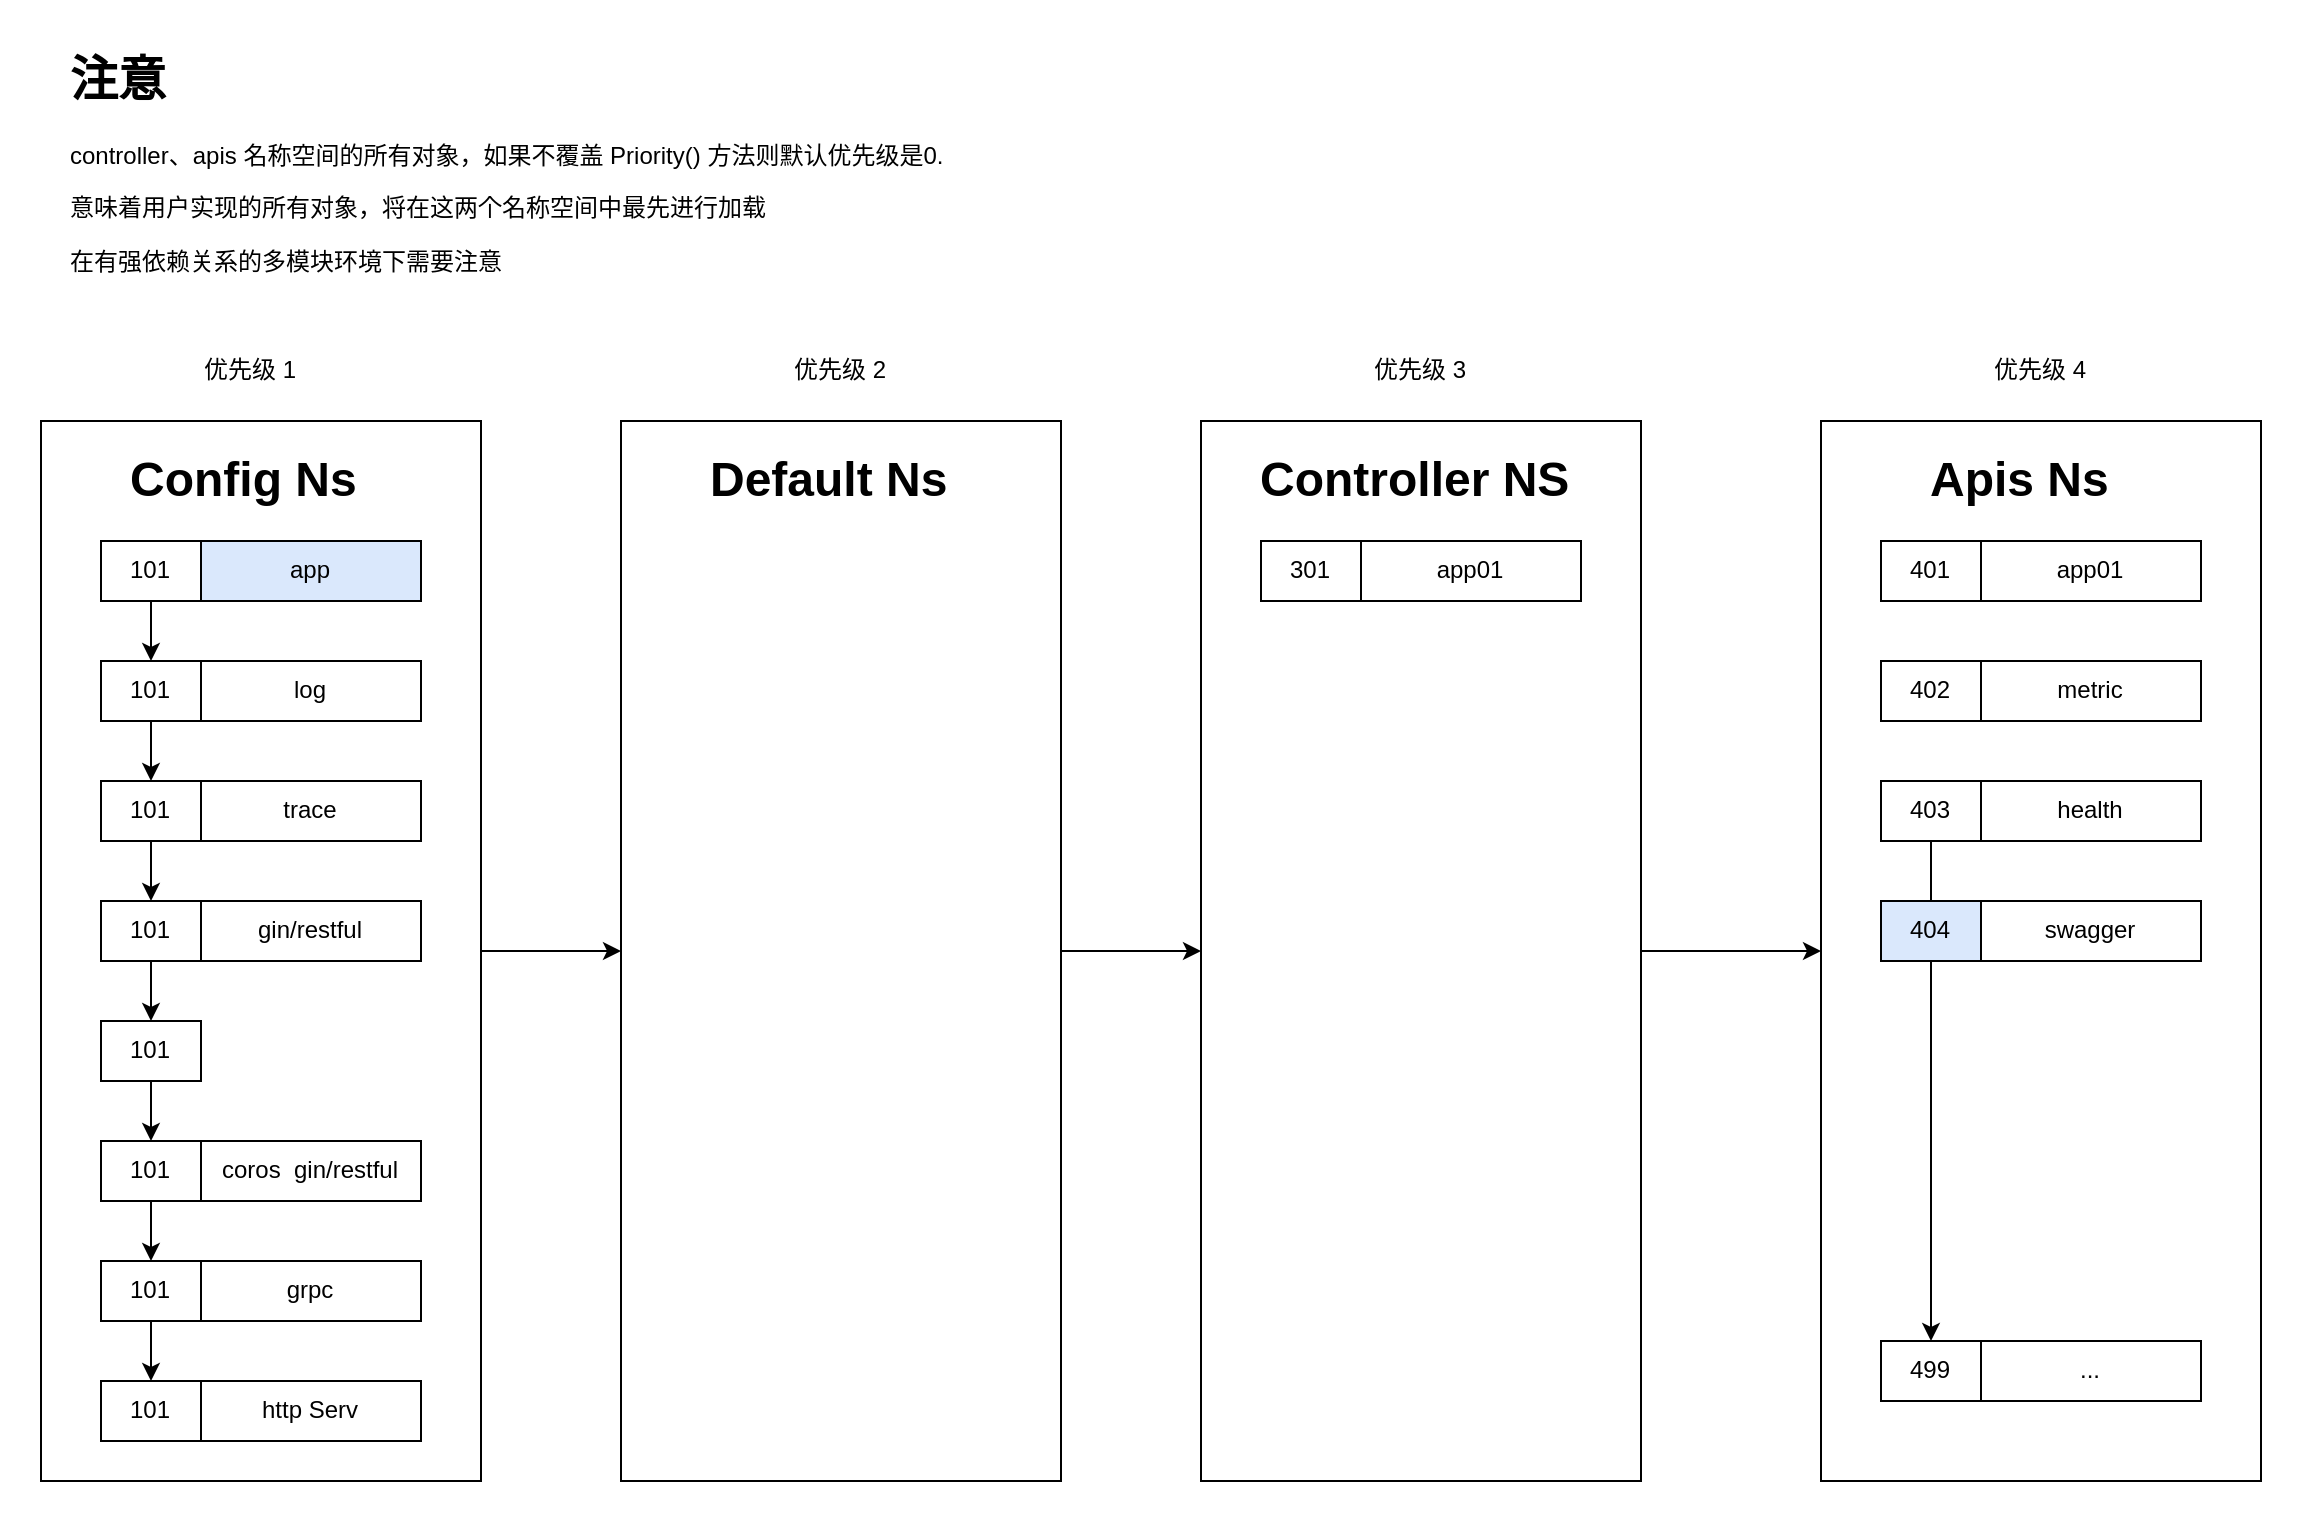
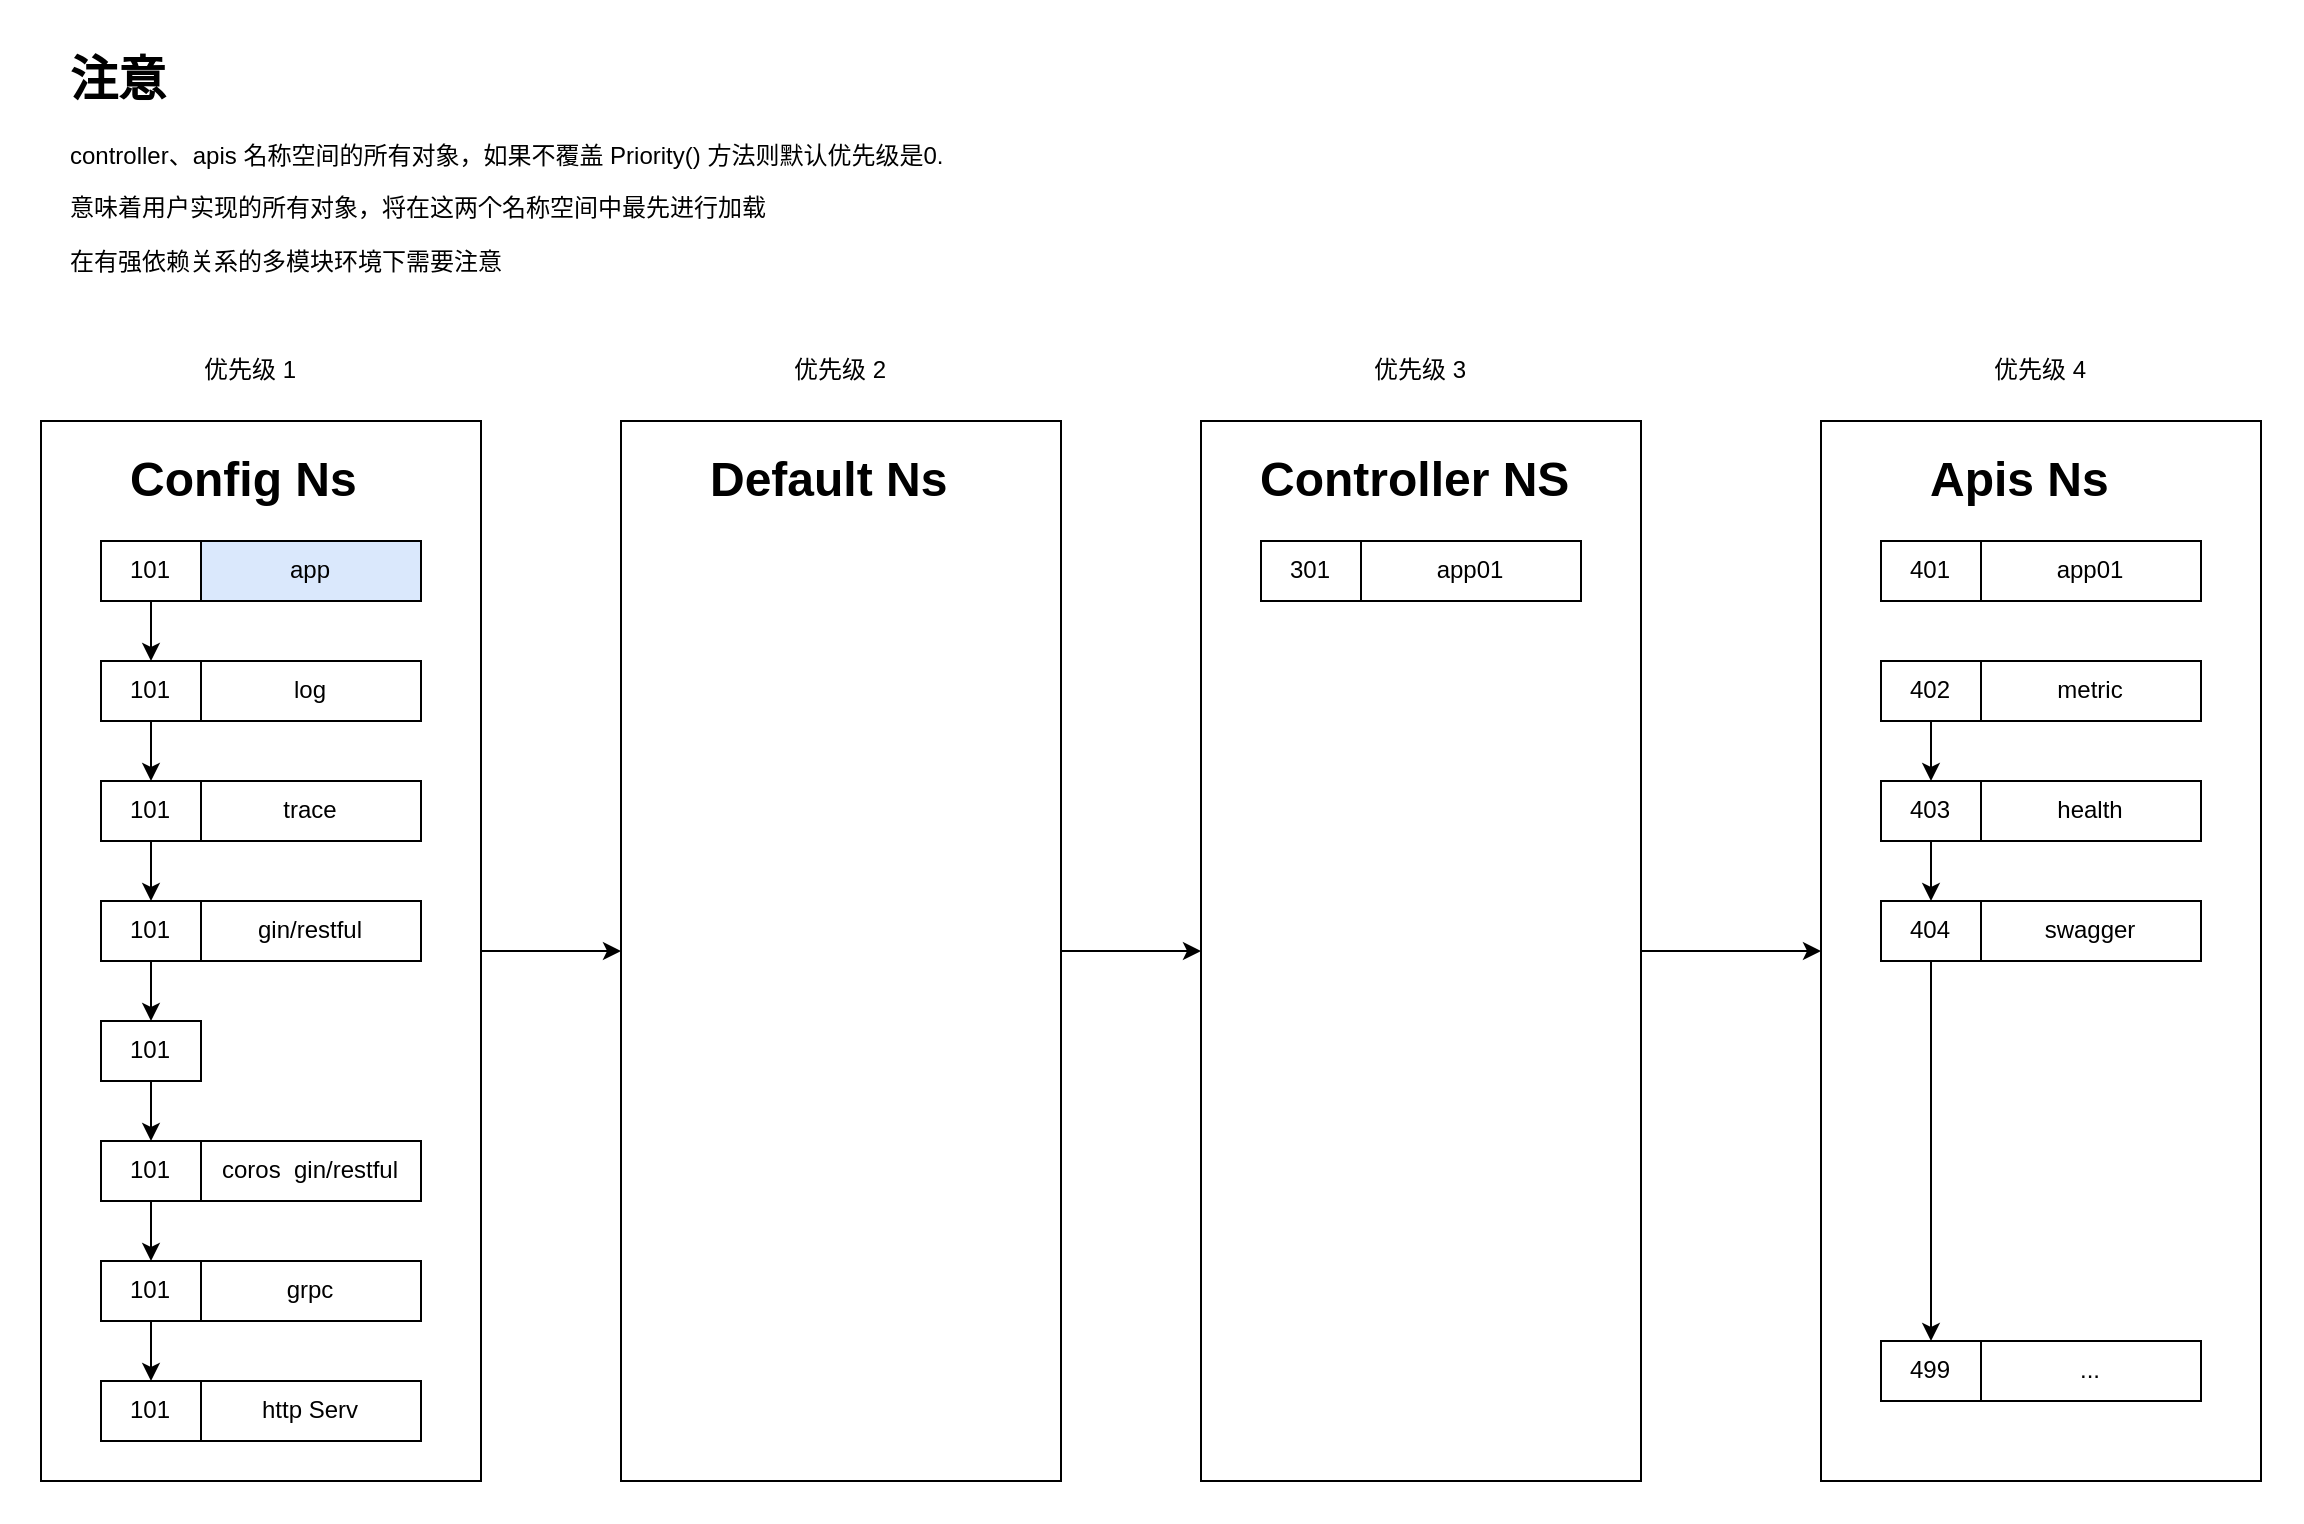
none -> (1931, 758)
(1931, 891) -> (1931, 886)
(1931, 931) -> (1931, 931)
